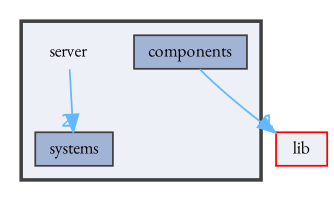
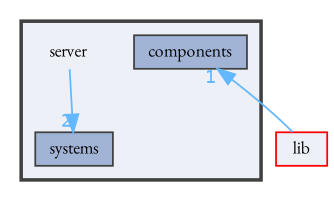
(229, 97) -> (272, 113)
